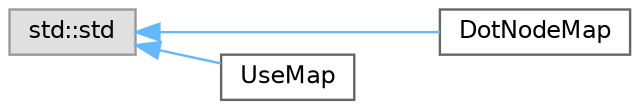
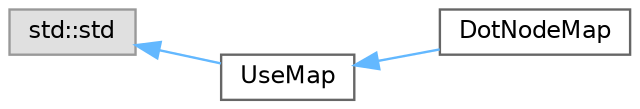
(300, 32) -> (409, 55)
